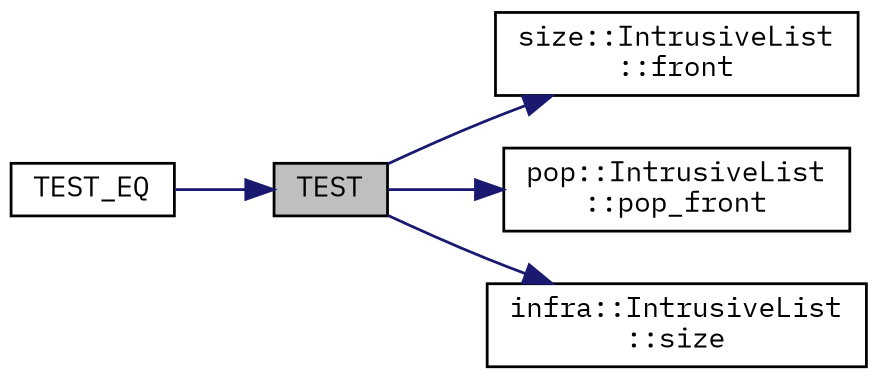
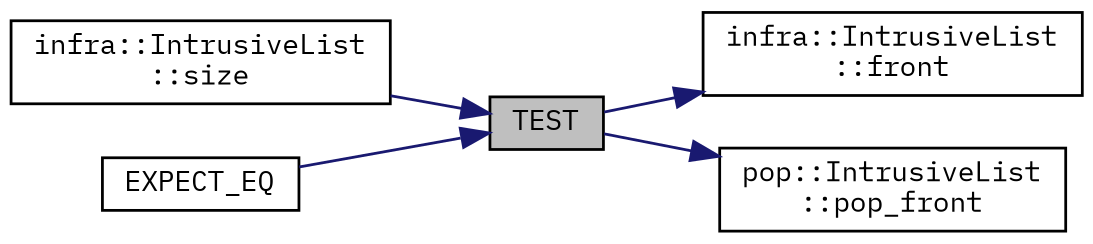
(677, 54) -> (893, 54)
(93, 190) -> (201, 184)
(456, 246) -> (426, 102)
